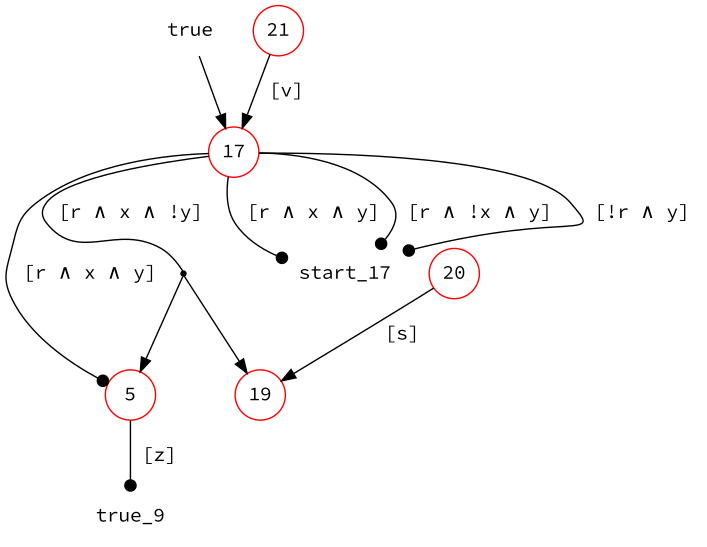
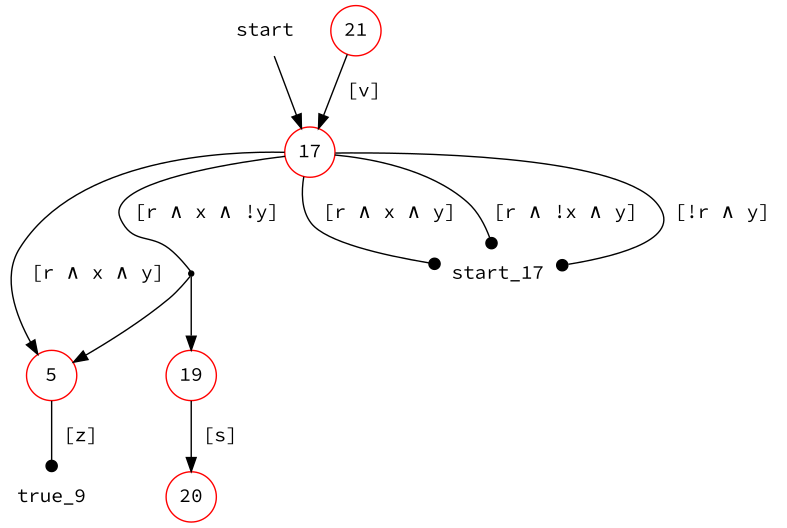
(190, 31) -> (265, 31)
(22, 218) -> (93, 187)
(364, 331) -> (191, 429)
